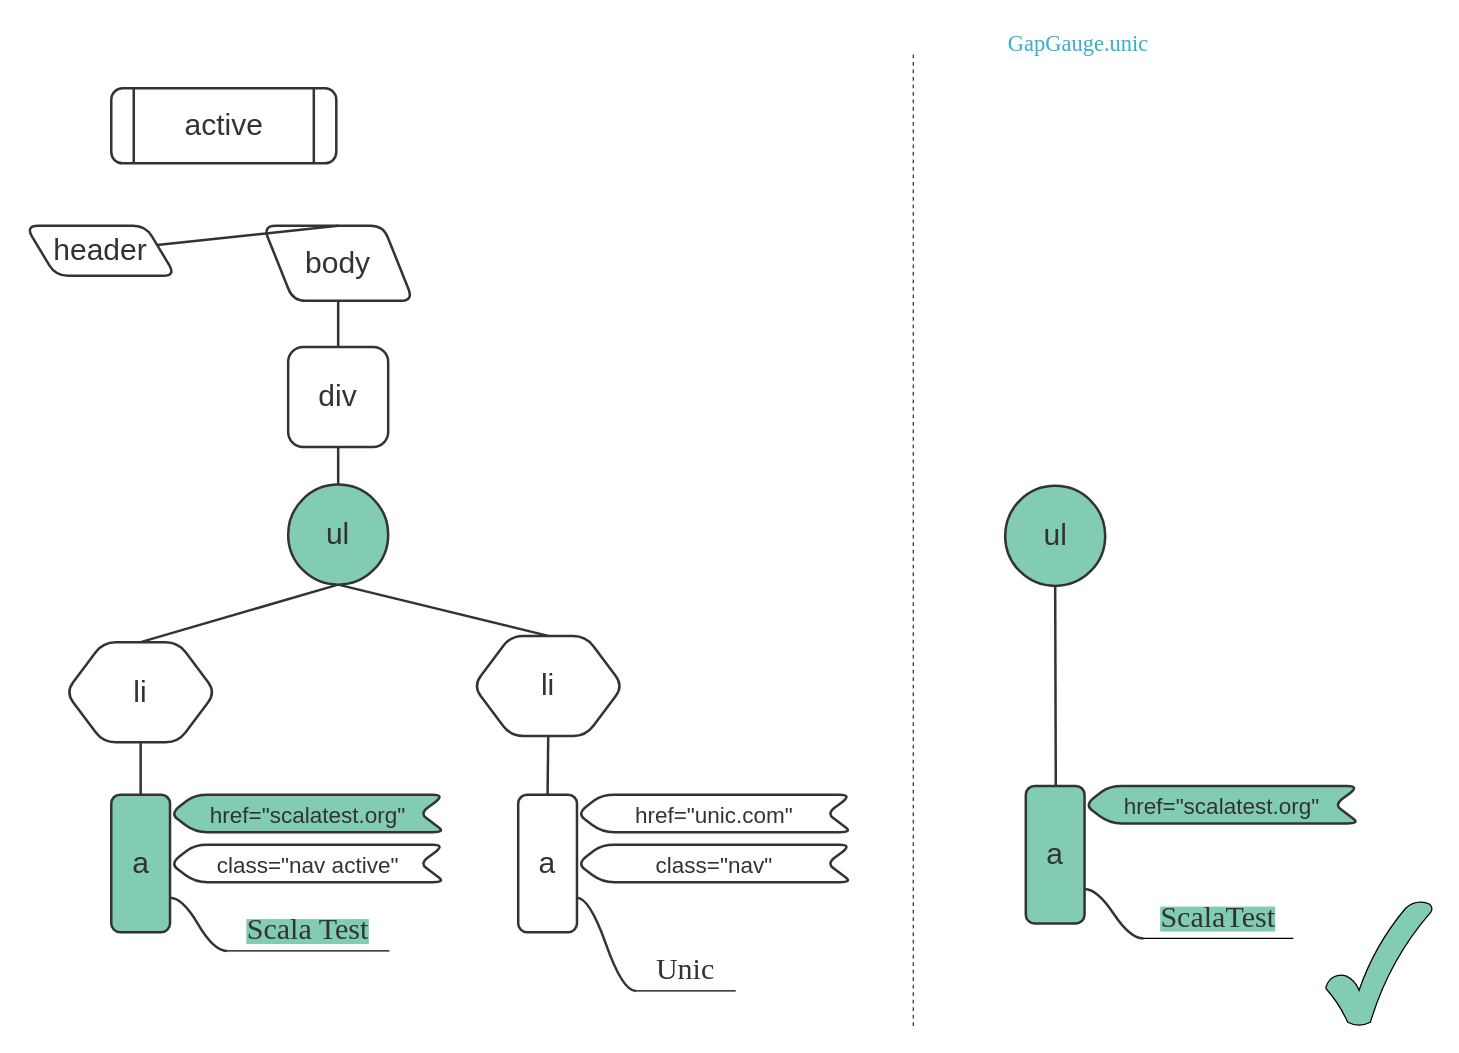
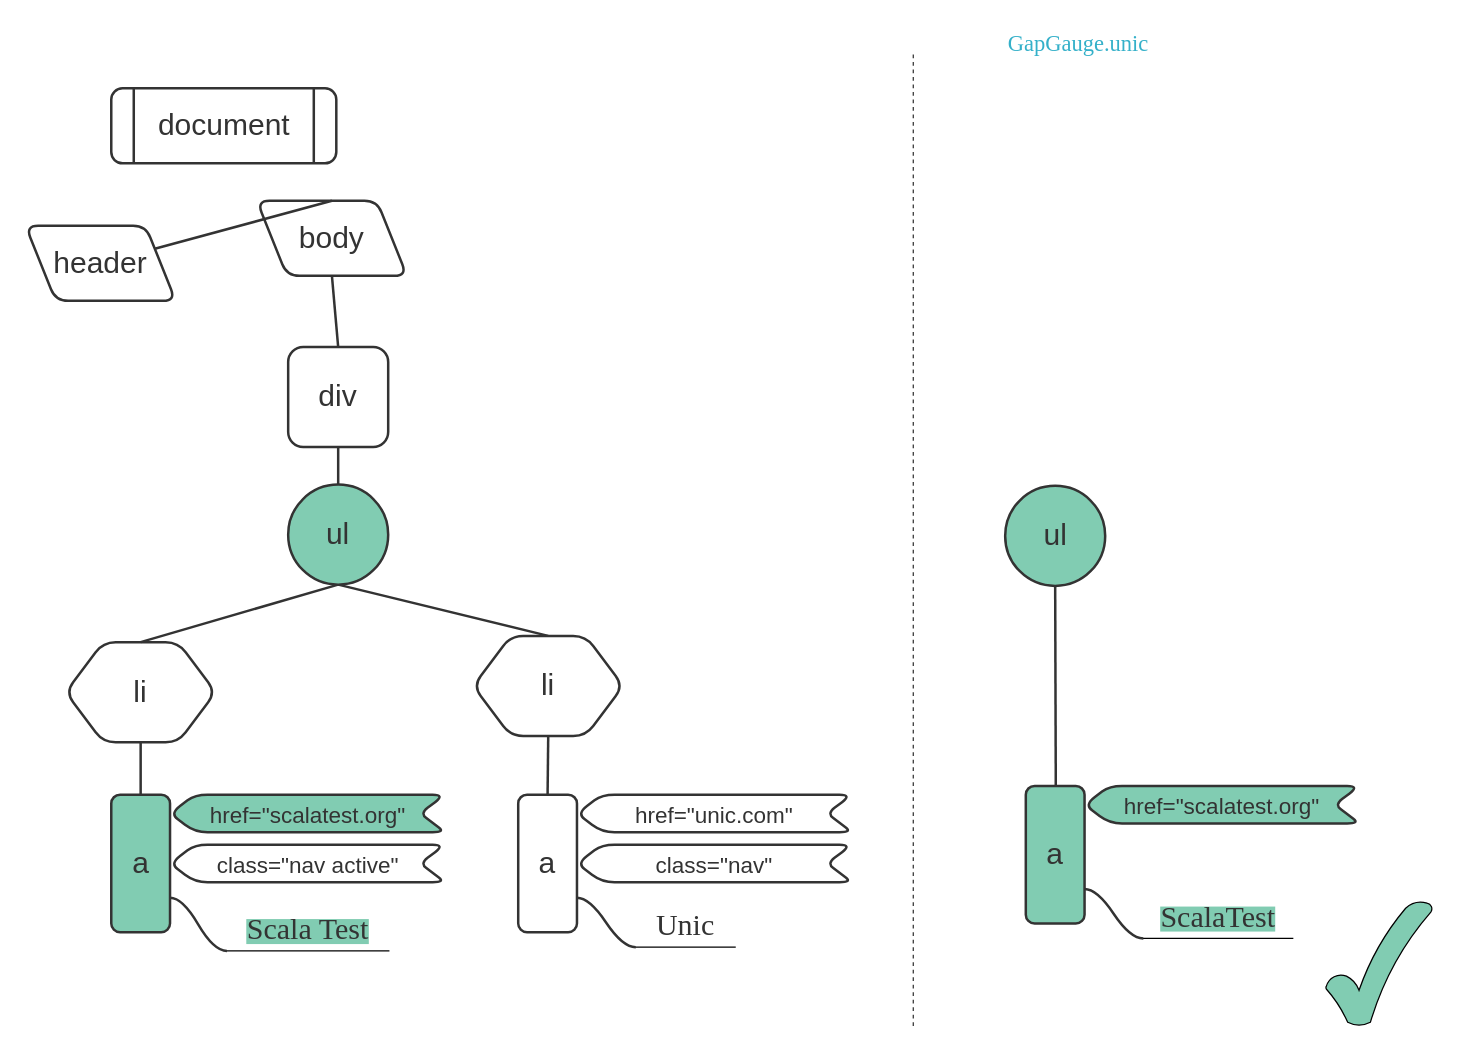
(224, 126) -> (224, 126)
(101, 251) -> (101, 263)
(338, 263) -> (332, 238)
(685, 972) -> (685, 928)
